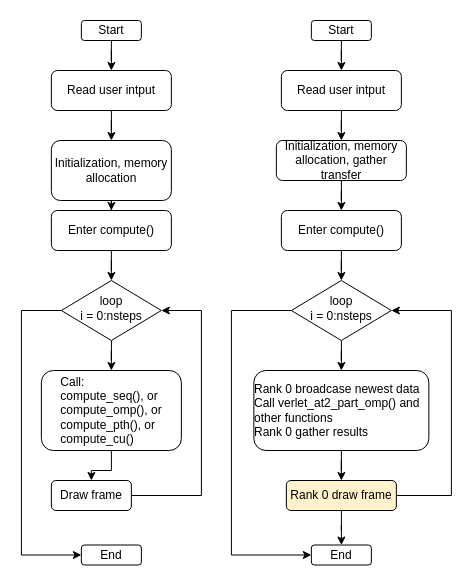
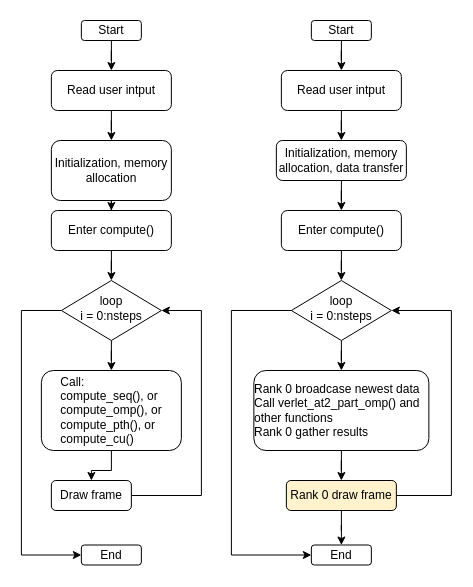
(342, 161) -> (342, 161)
